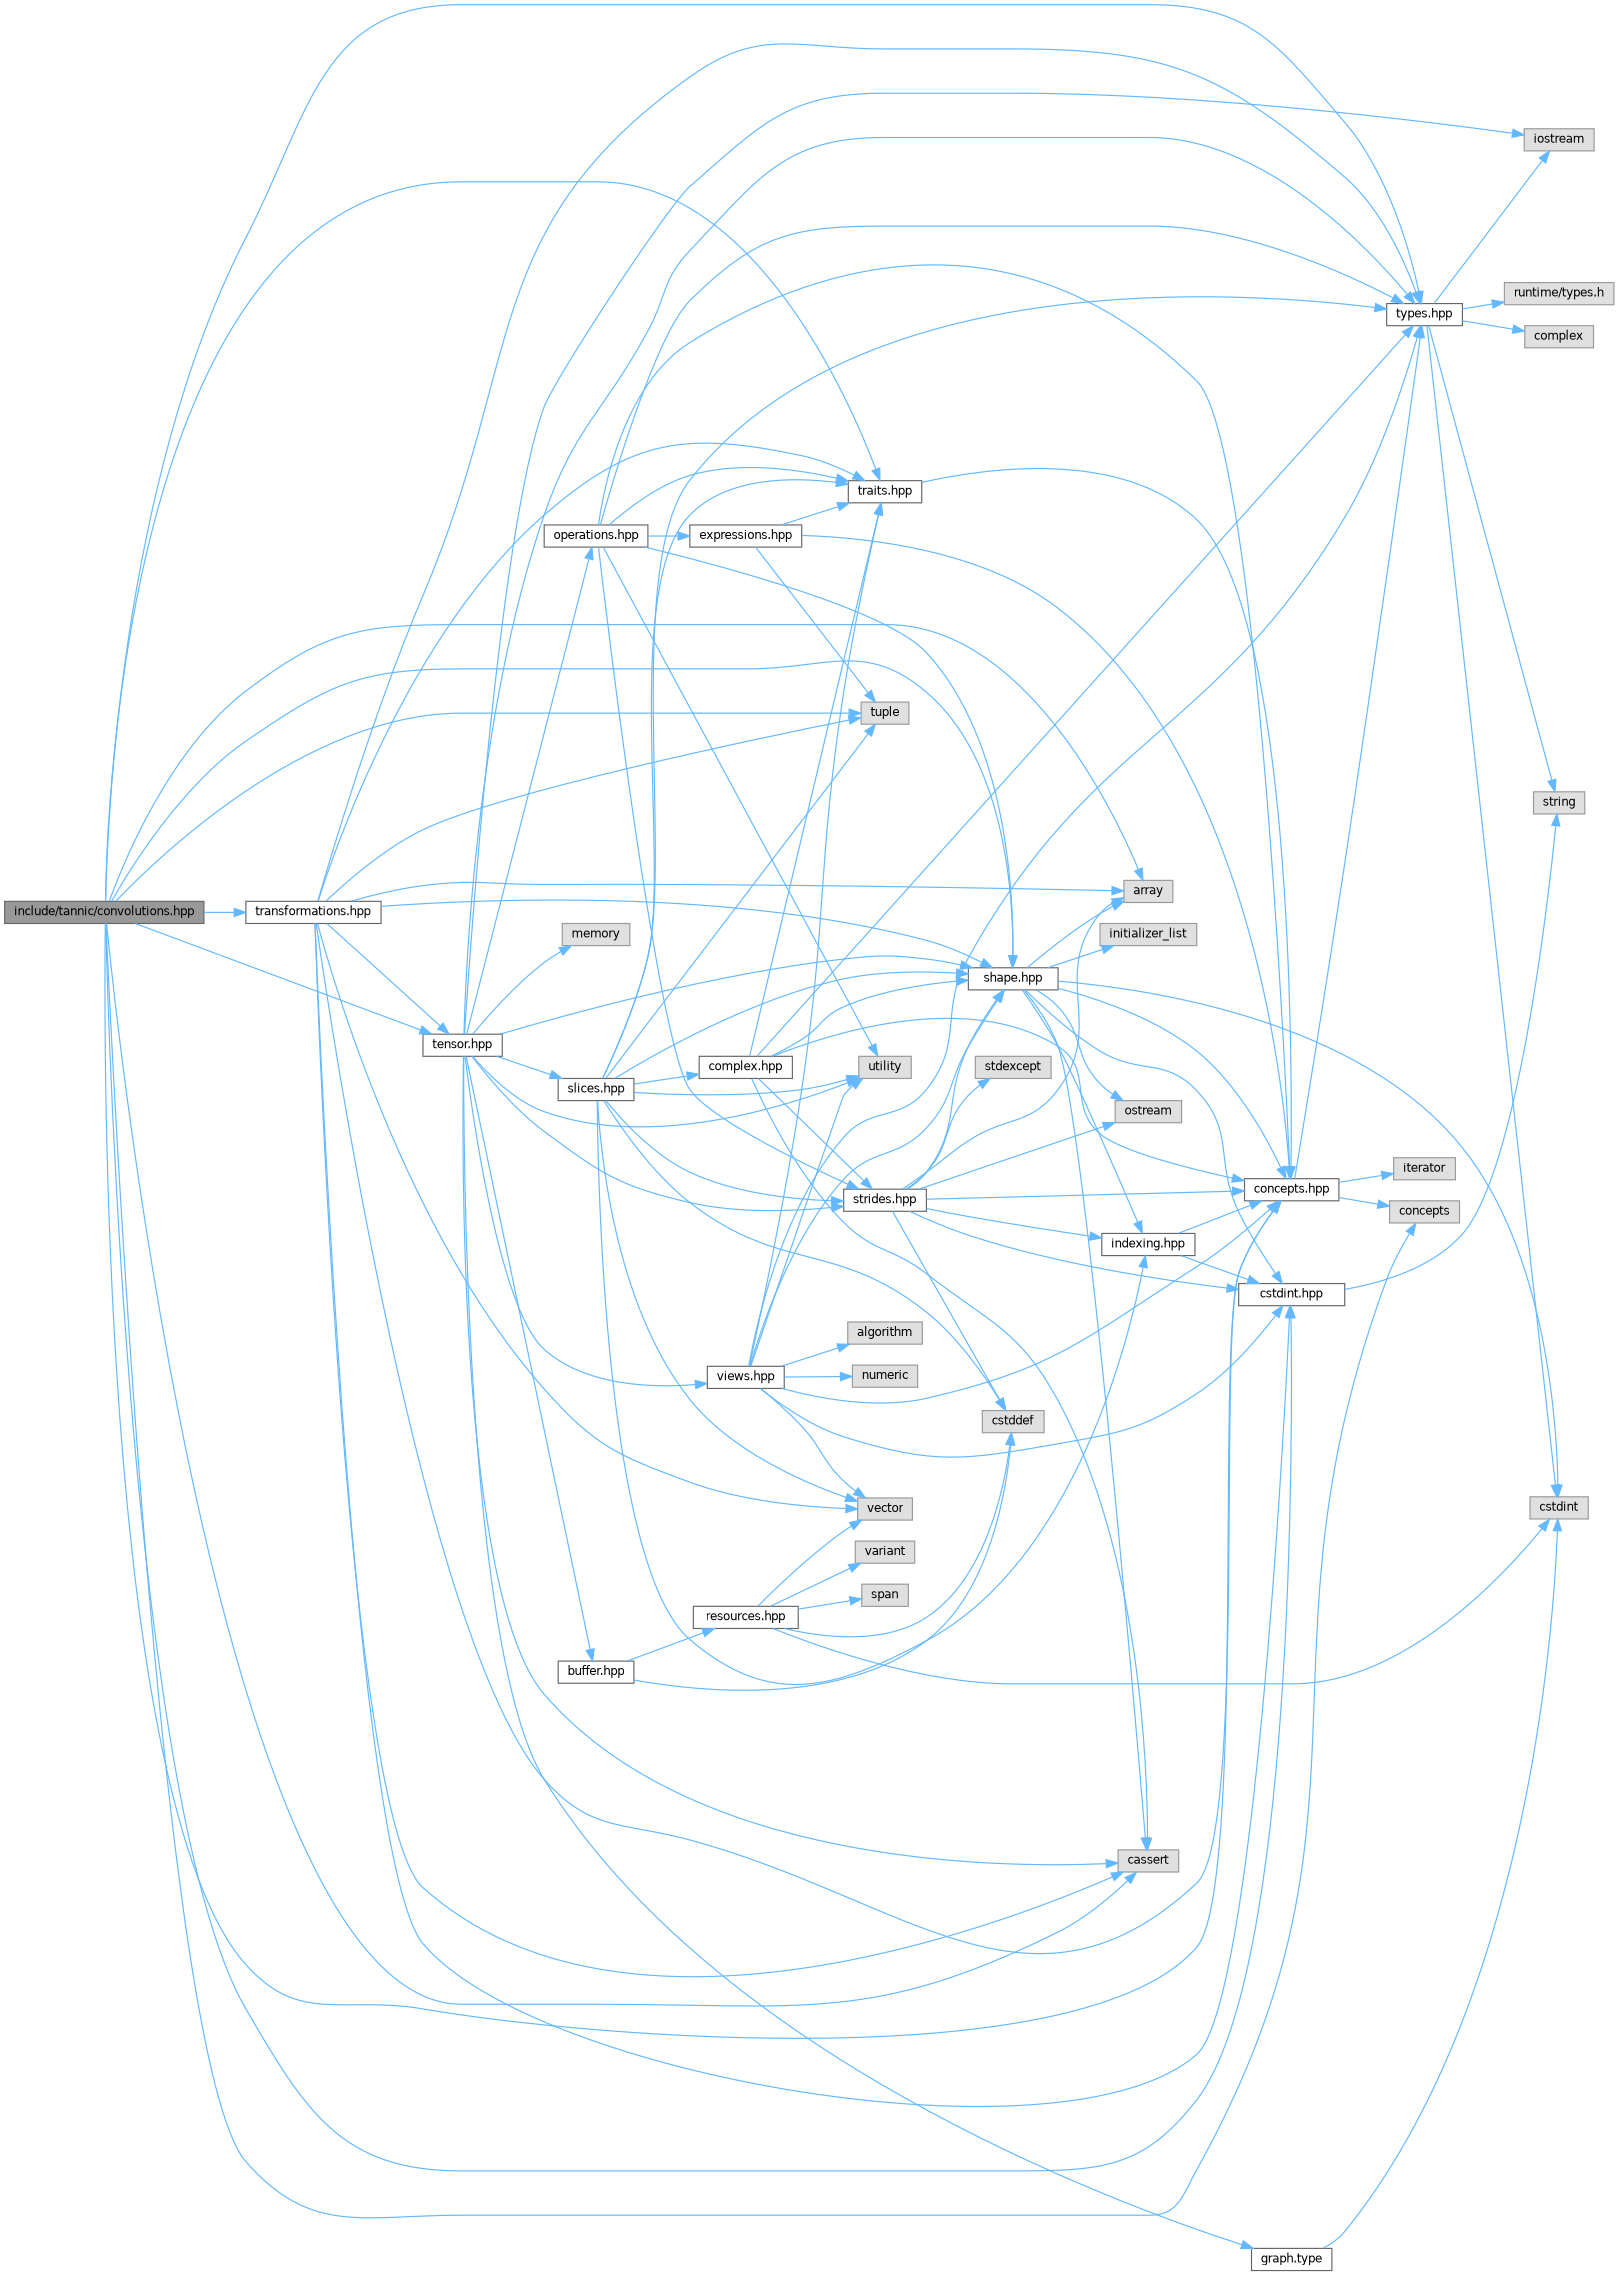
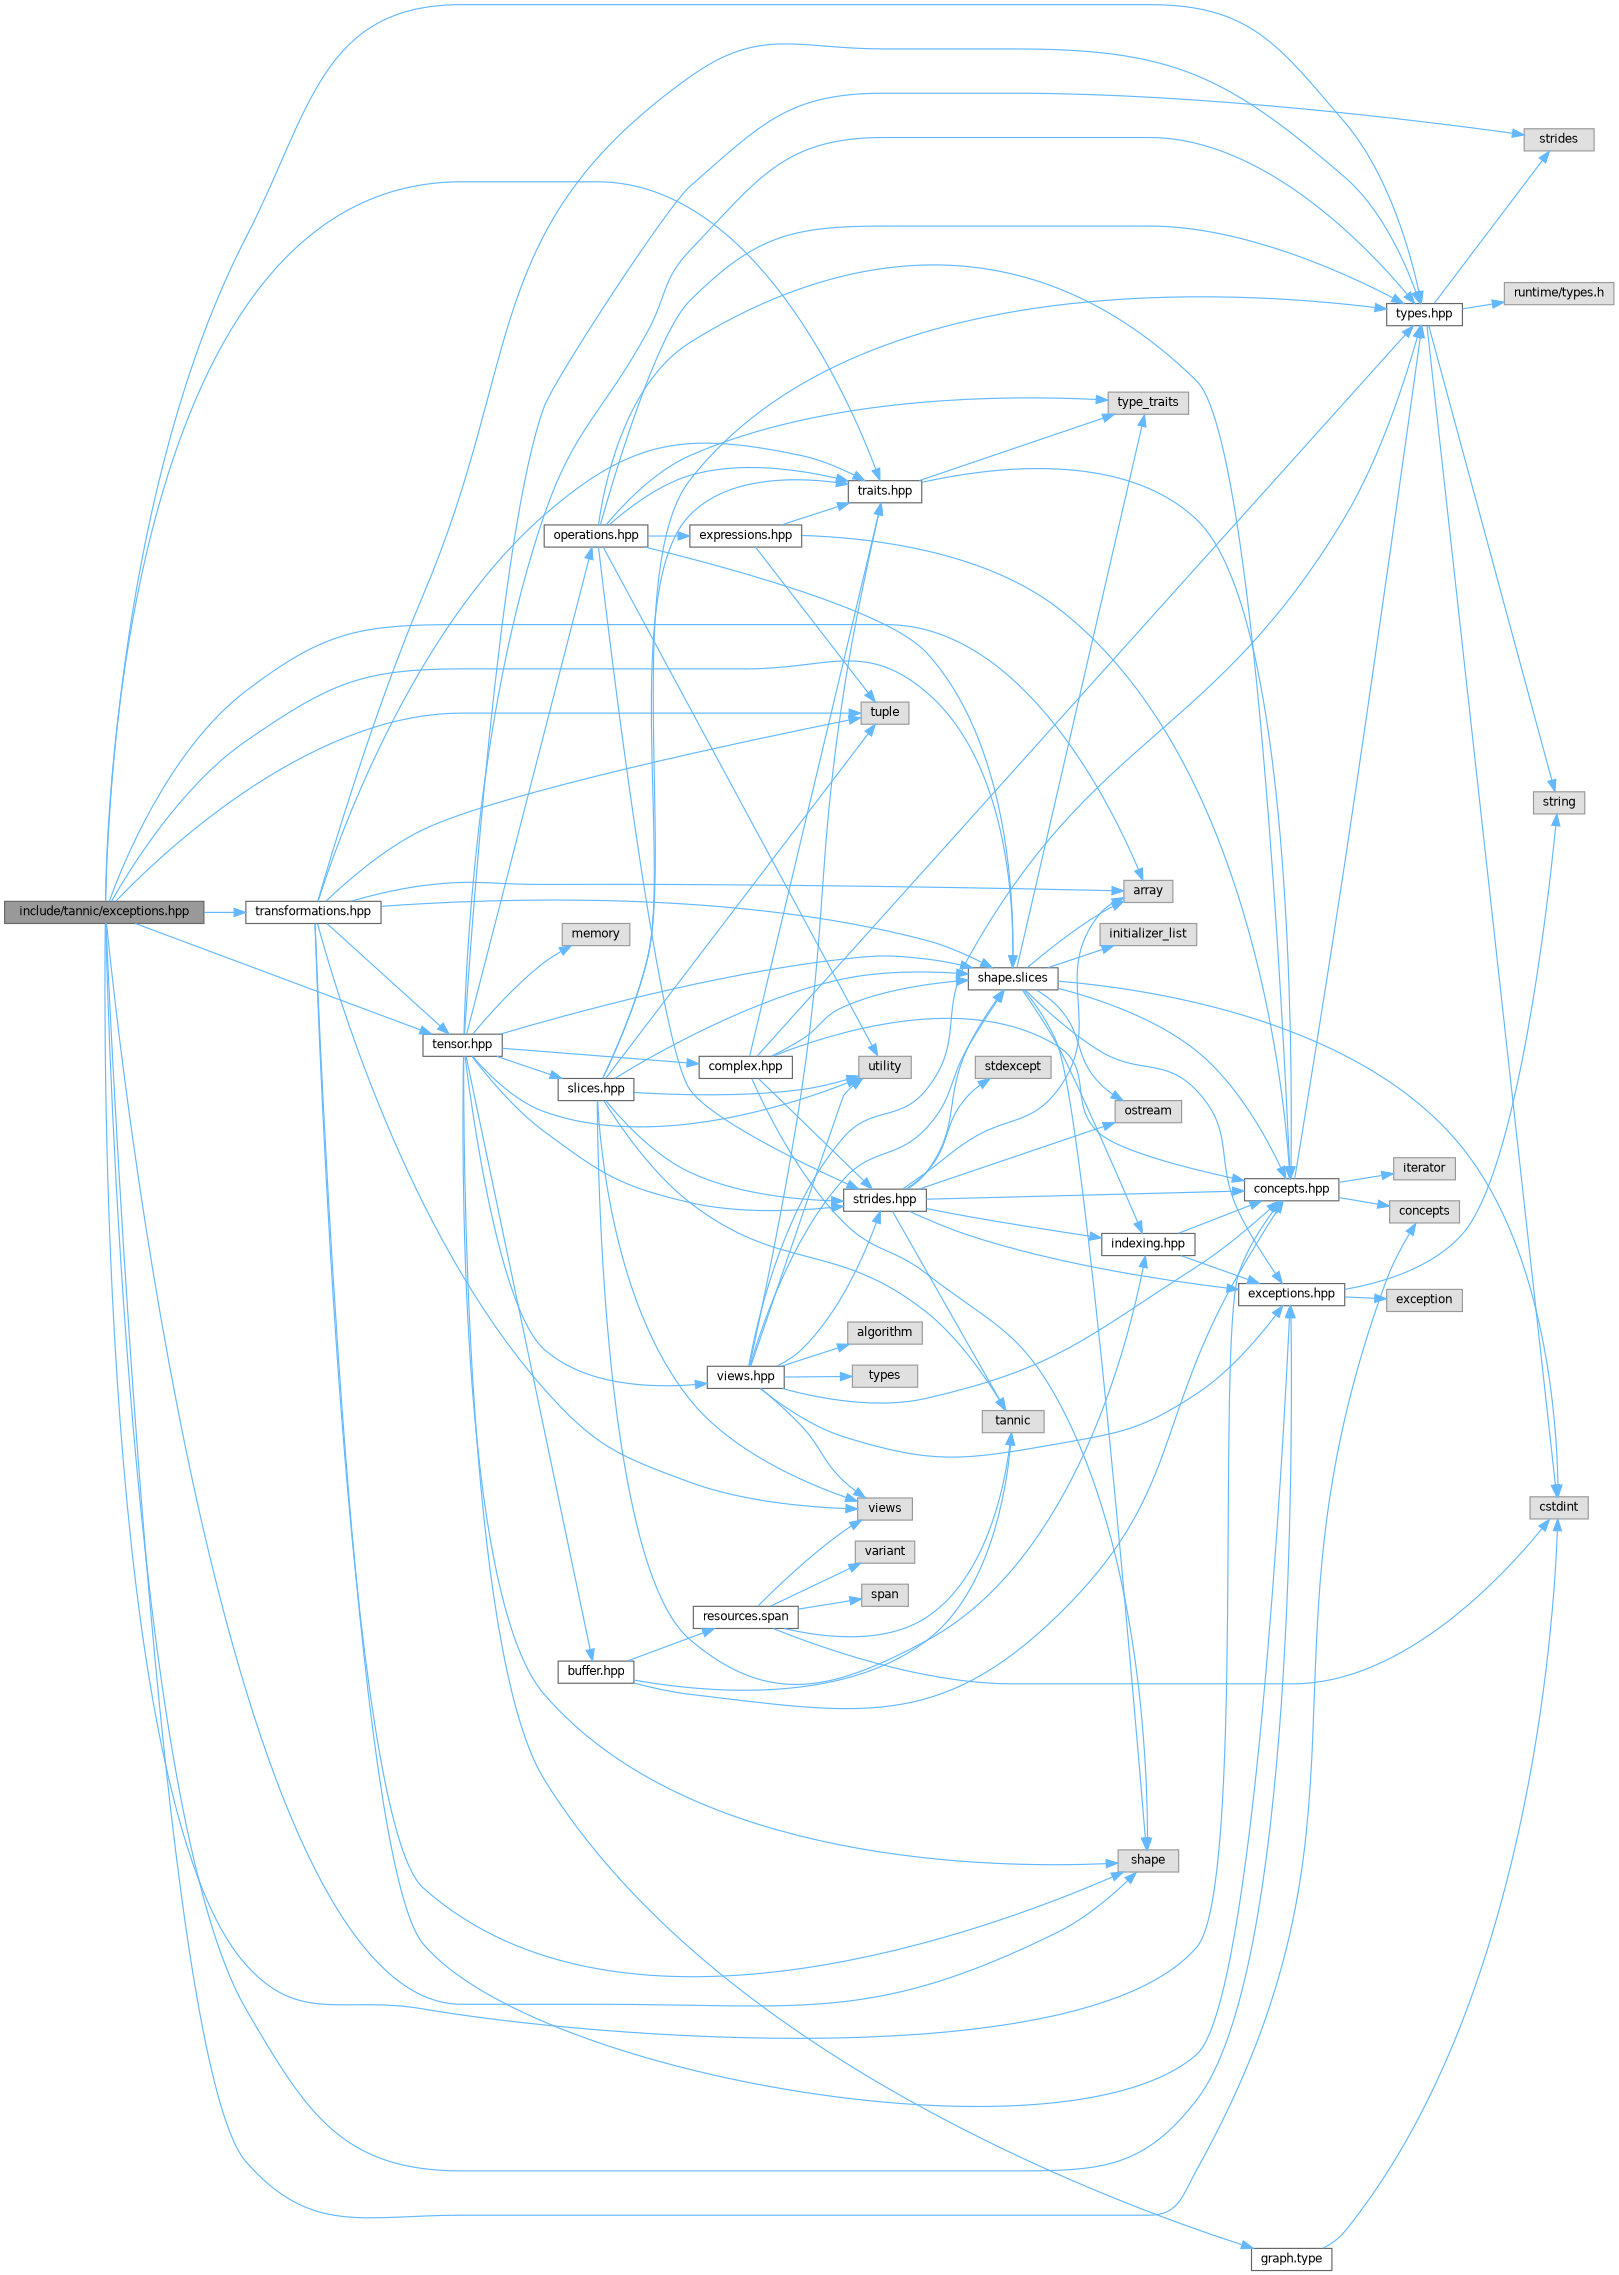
(1559, 140) -> (1559, 140)
(1559, 337) -> none
none -> (1148, 403)
(104, 912) -> (104, 912)
(1013, 979) -> (1013, 979)
(660, 1080) -> (595, 1056)
(1292, 1295) -> (1292, 1295)
none -> (1425, 1300)
none -> (838, 1303)
(885, 1376) -> (885, 1376)
(1013, 1422) -> (1013, 1422)
(885, 1509) -> (885, 1509)
(746, 1617) -> (746, 1617)
(1148, 1861) -> (1148, 1861)
(774, 1868) -> (1062, 1611)
